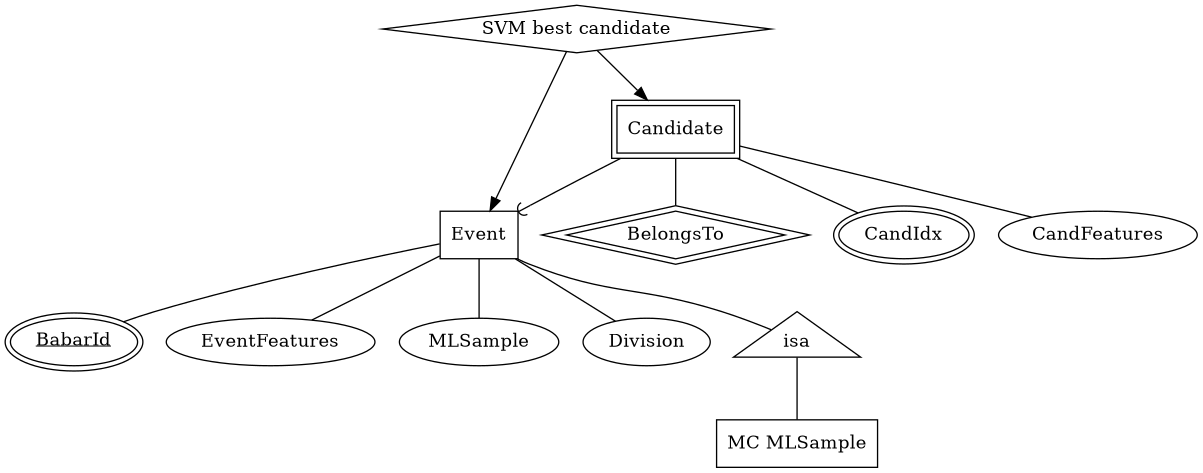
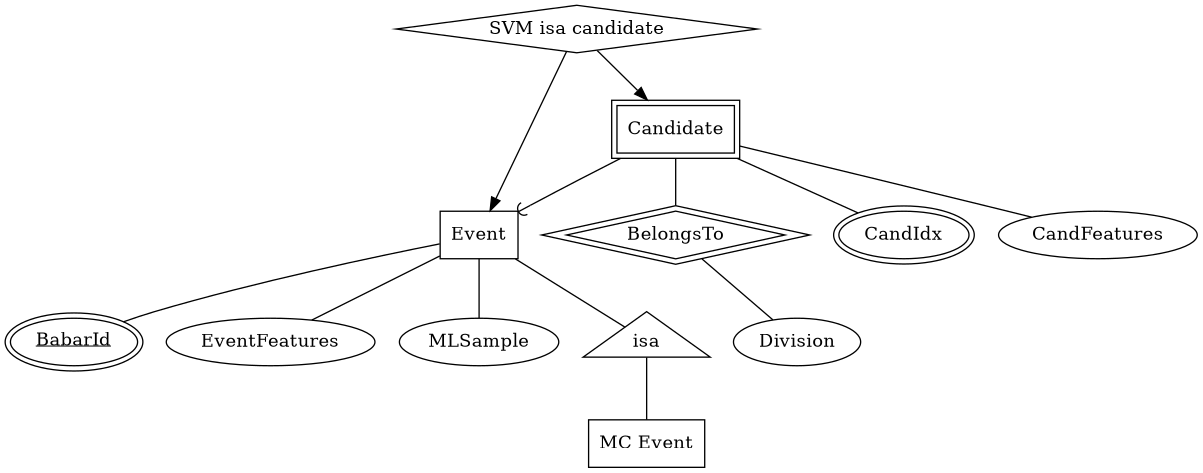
(577, 29) -> (577, 29)
(565, 290) -> (737, 289)
(797, 444) -> (647, 444)
